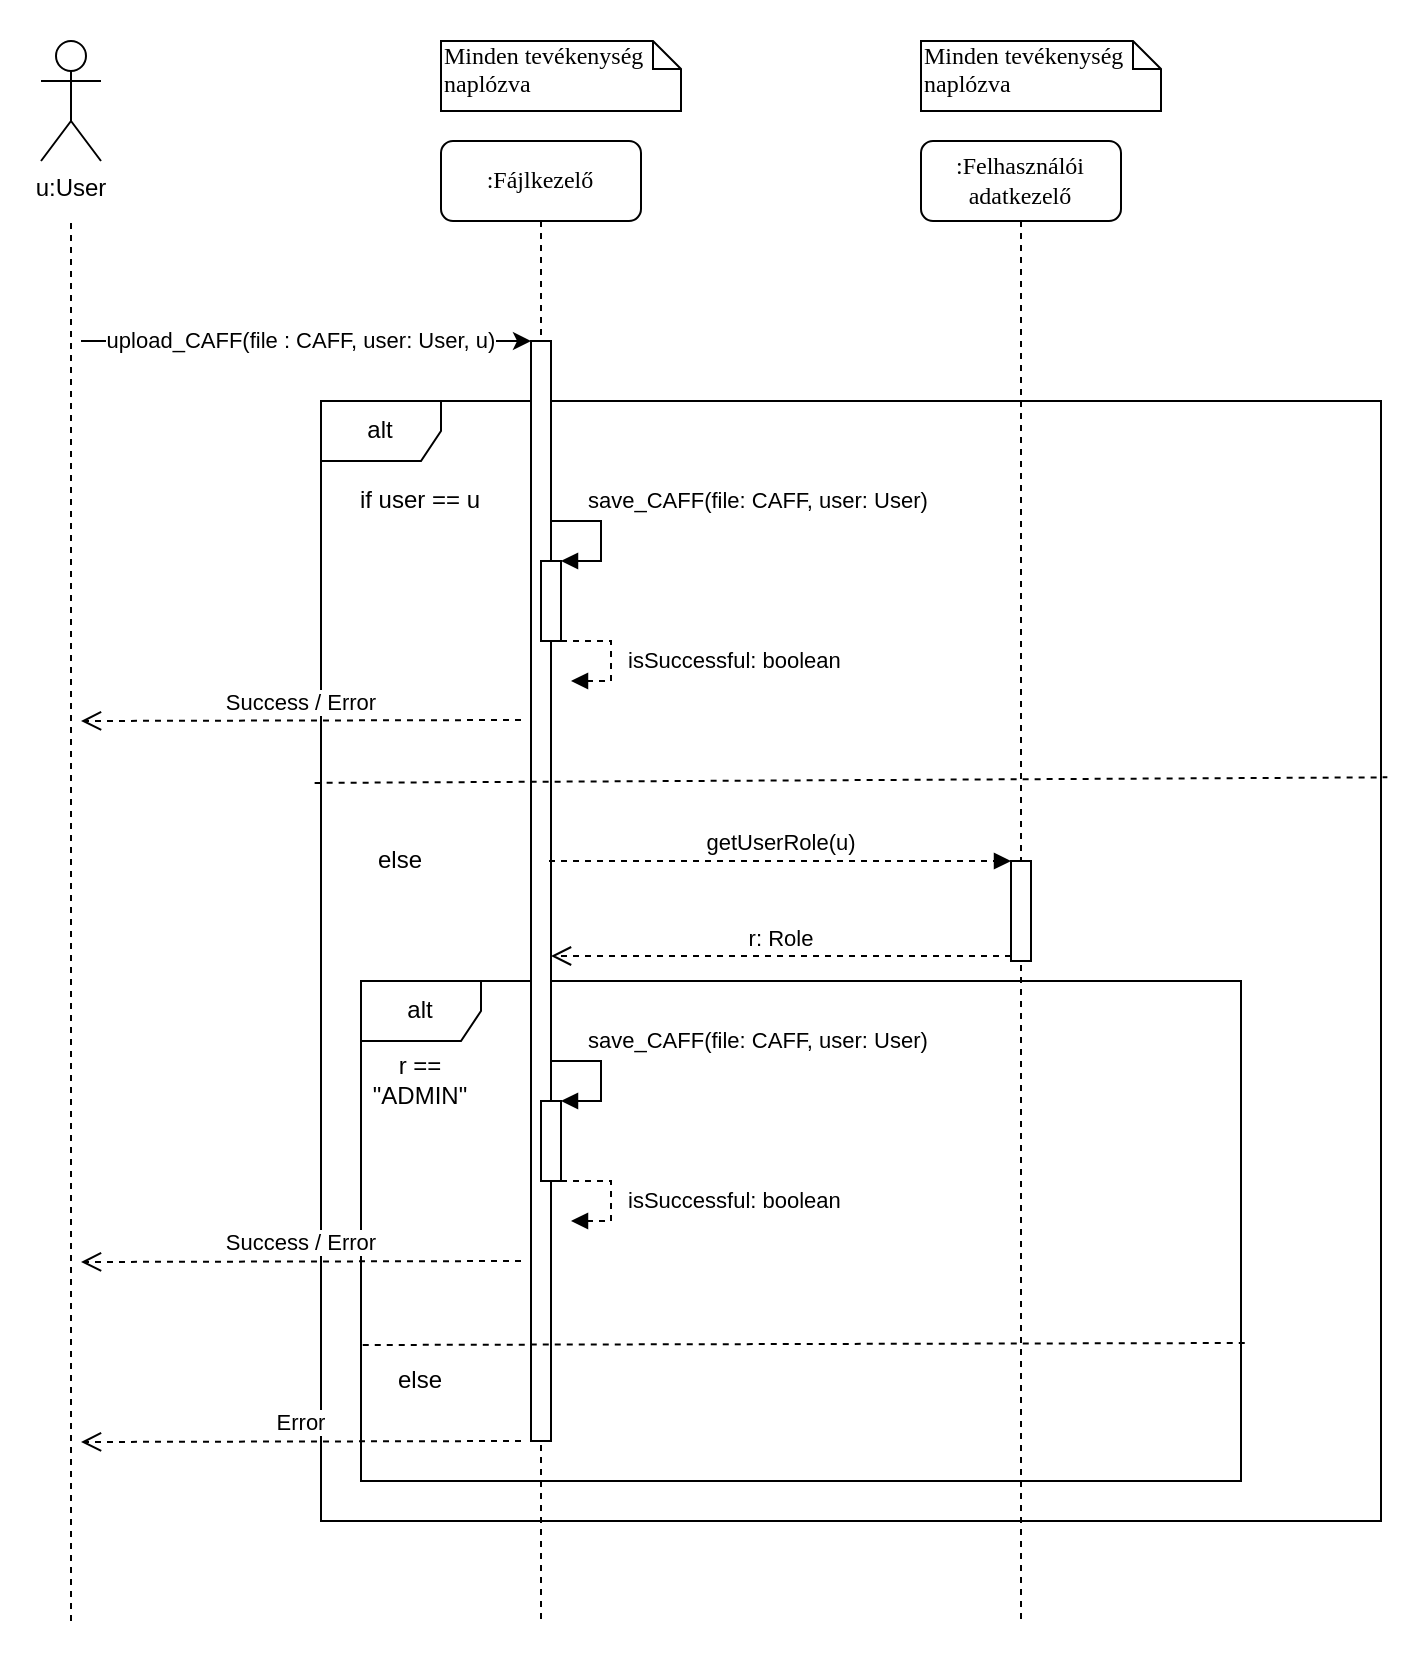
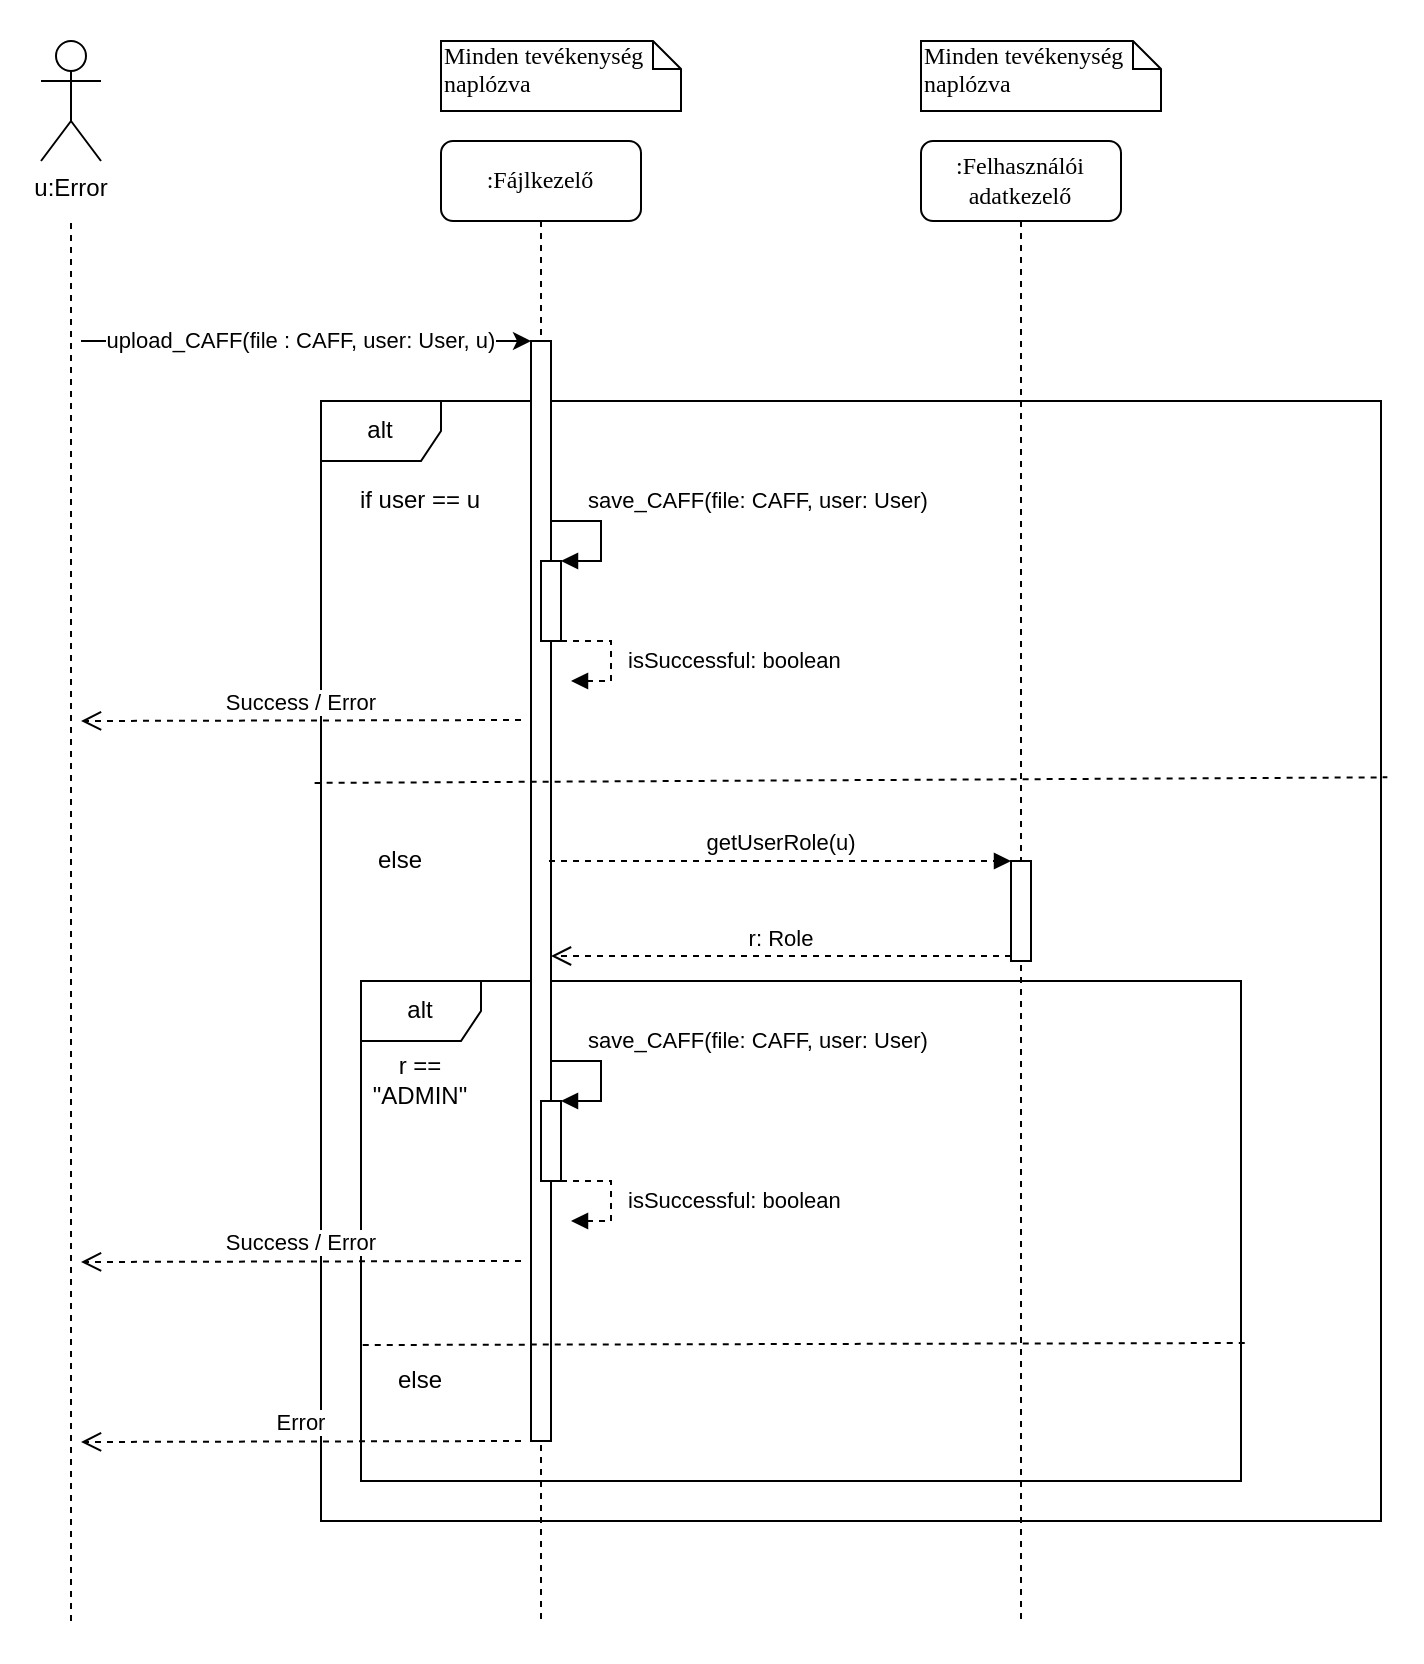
(72, 189) -> (72, 189)
